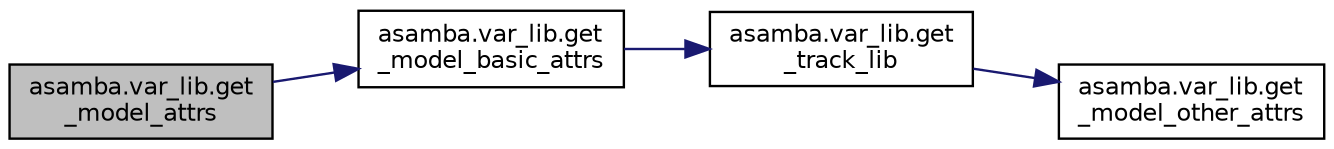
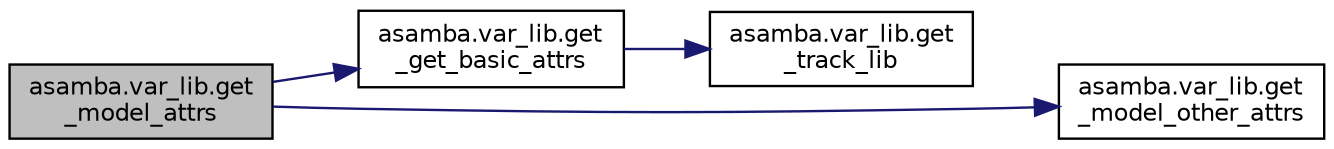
(491, 49) -> (491, 49)
(1004, 73) -> (654, 112)
